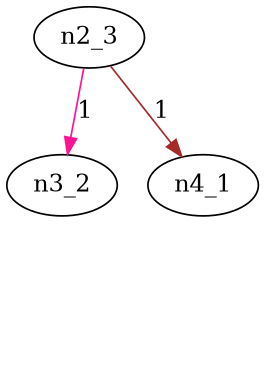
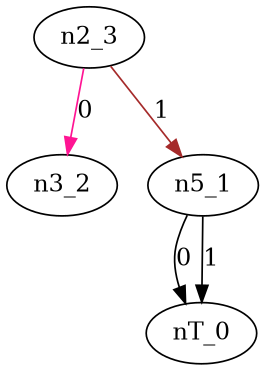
(86, 111) -> (86, 111)
(203, 185) -> (203, 185)
none -> (201, 333)
